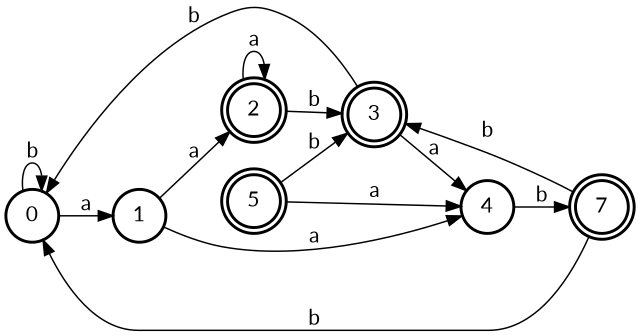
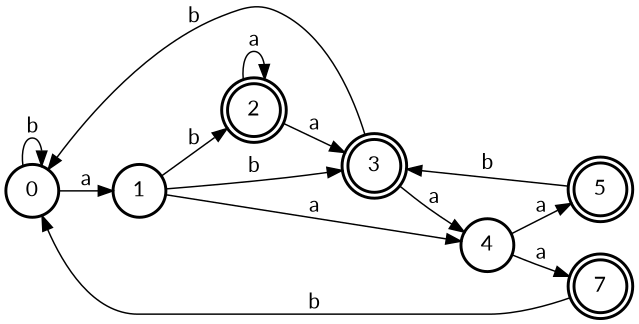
(314, 101) -> (314, 124)
(194, 152) -> (194, 139)
(498, 157) -> (247, 182)
(542, 196) -> (541, 253)
(366, 204) -> (535, 222)
